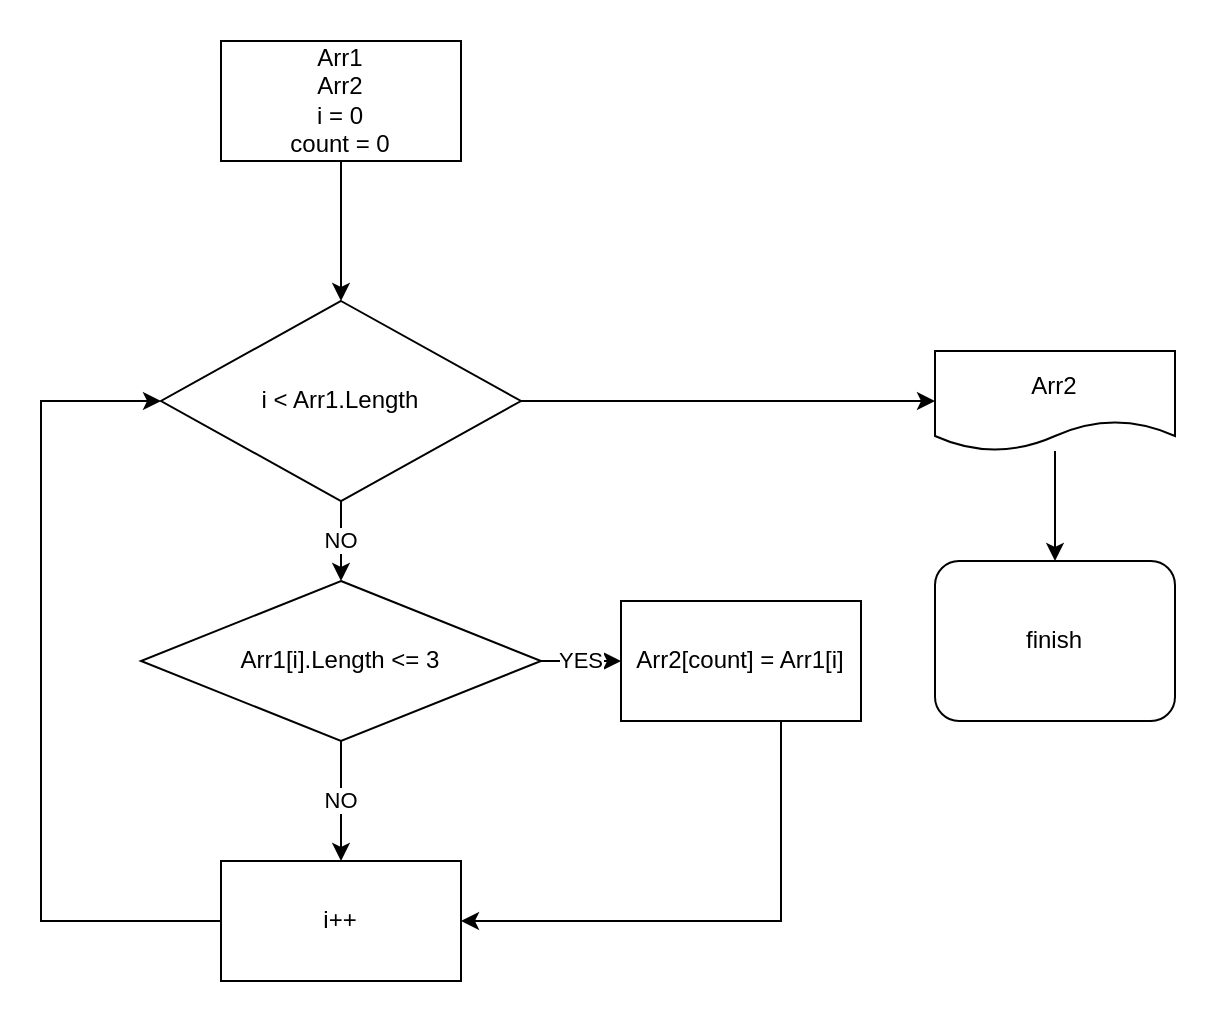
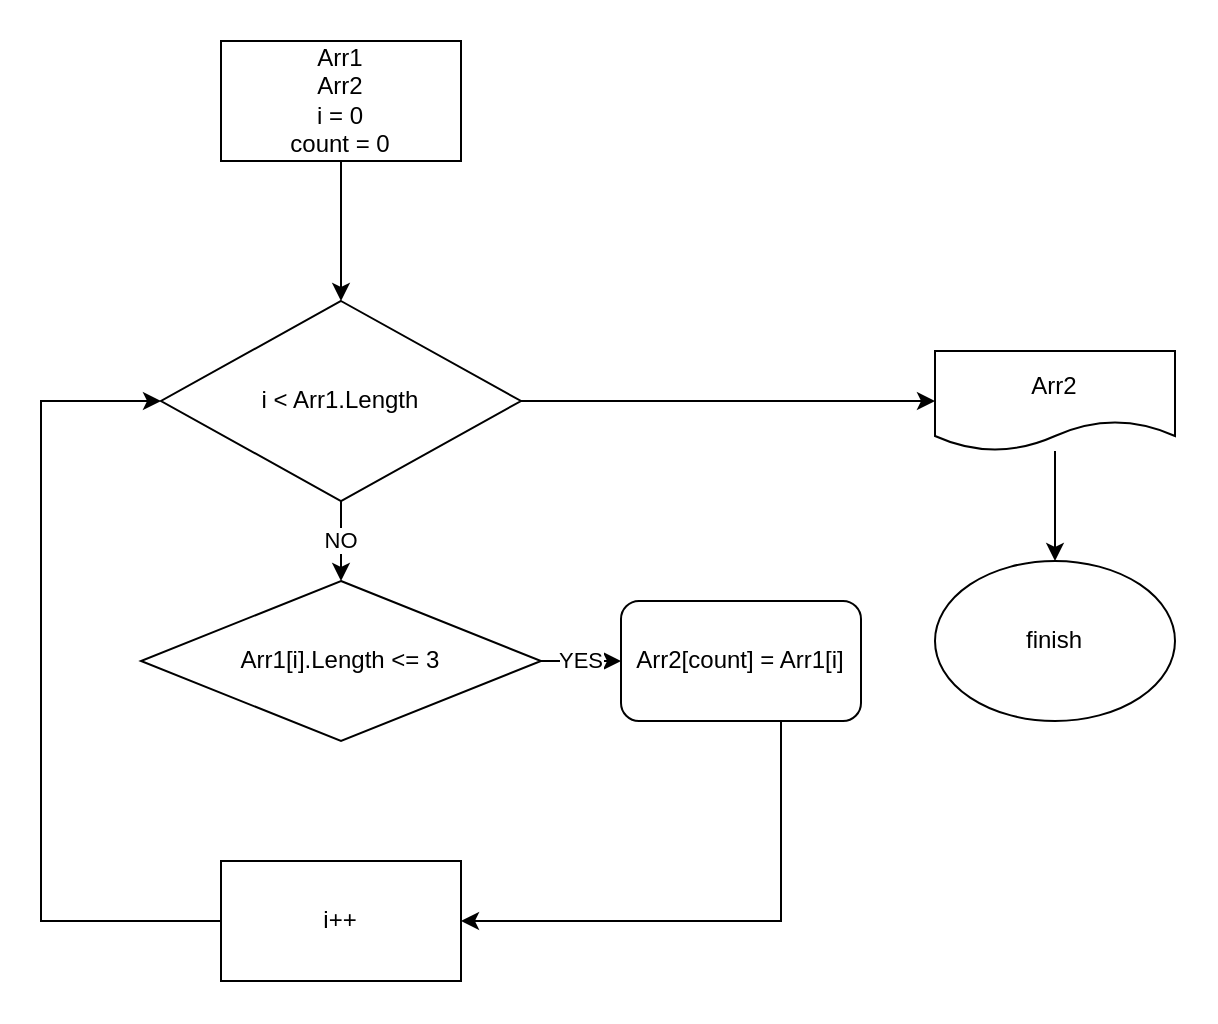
(1055, 641) -> (1055, 641)
(741, 661) -> (741, 661)
(341, 794) -> none
